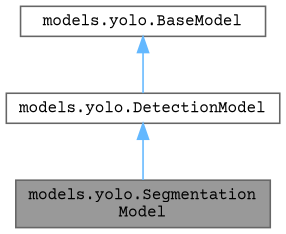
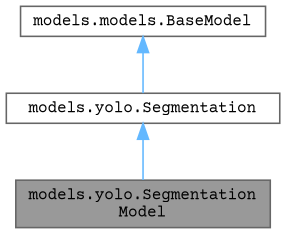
(143, 21) -> (143, 21)
(143, 108) -> (143, 108)
